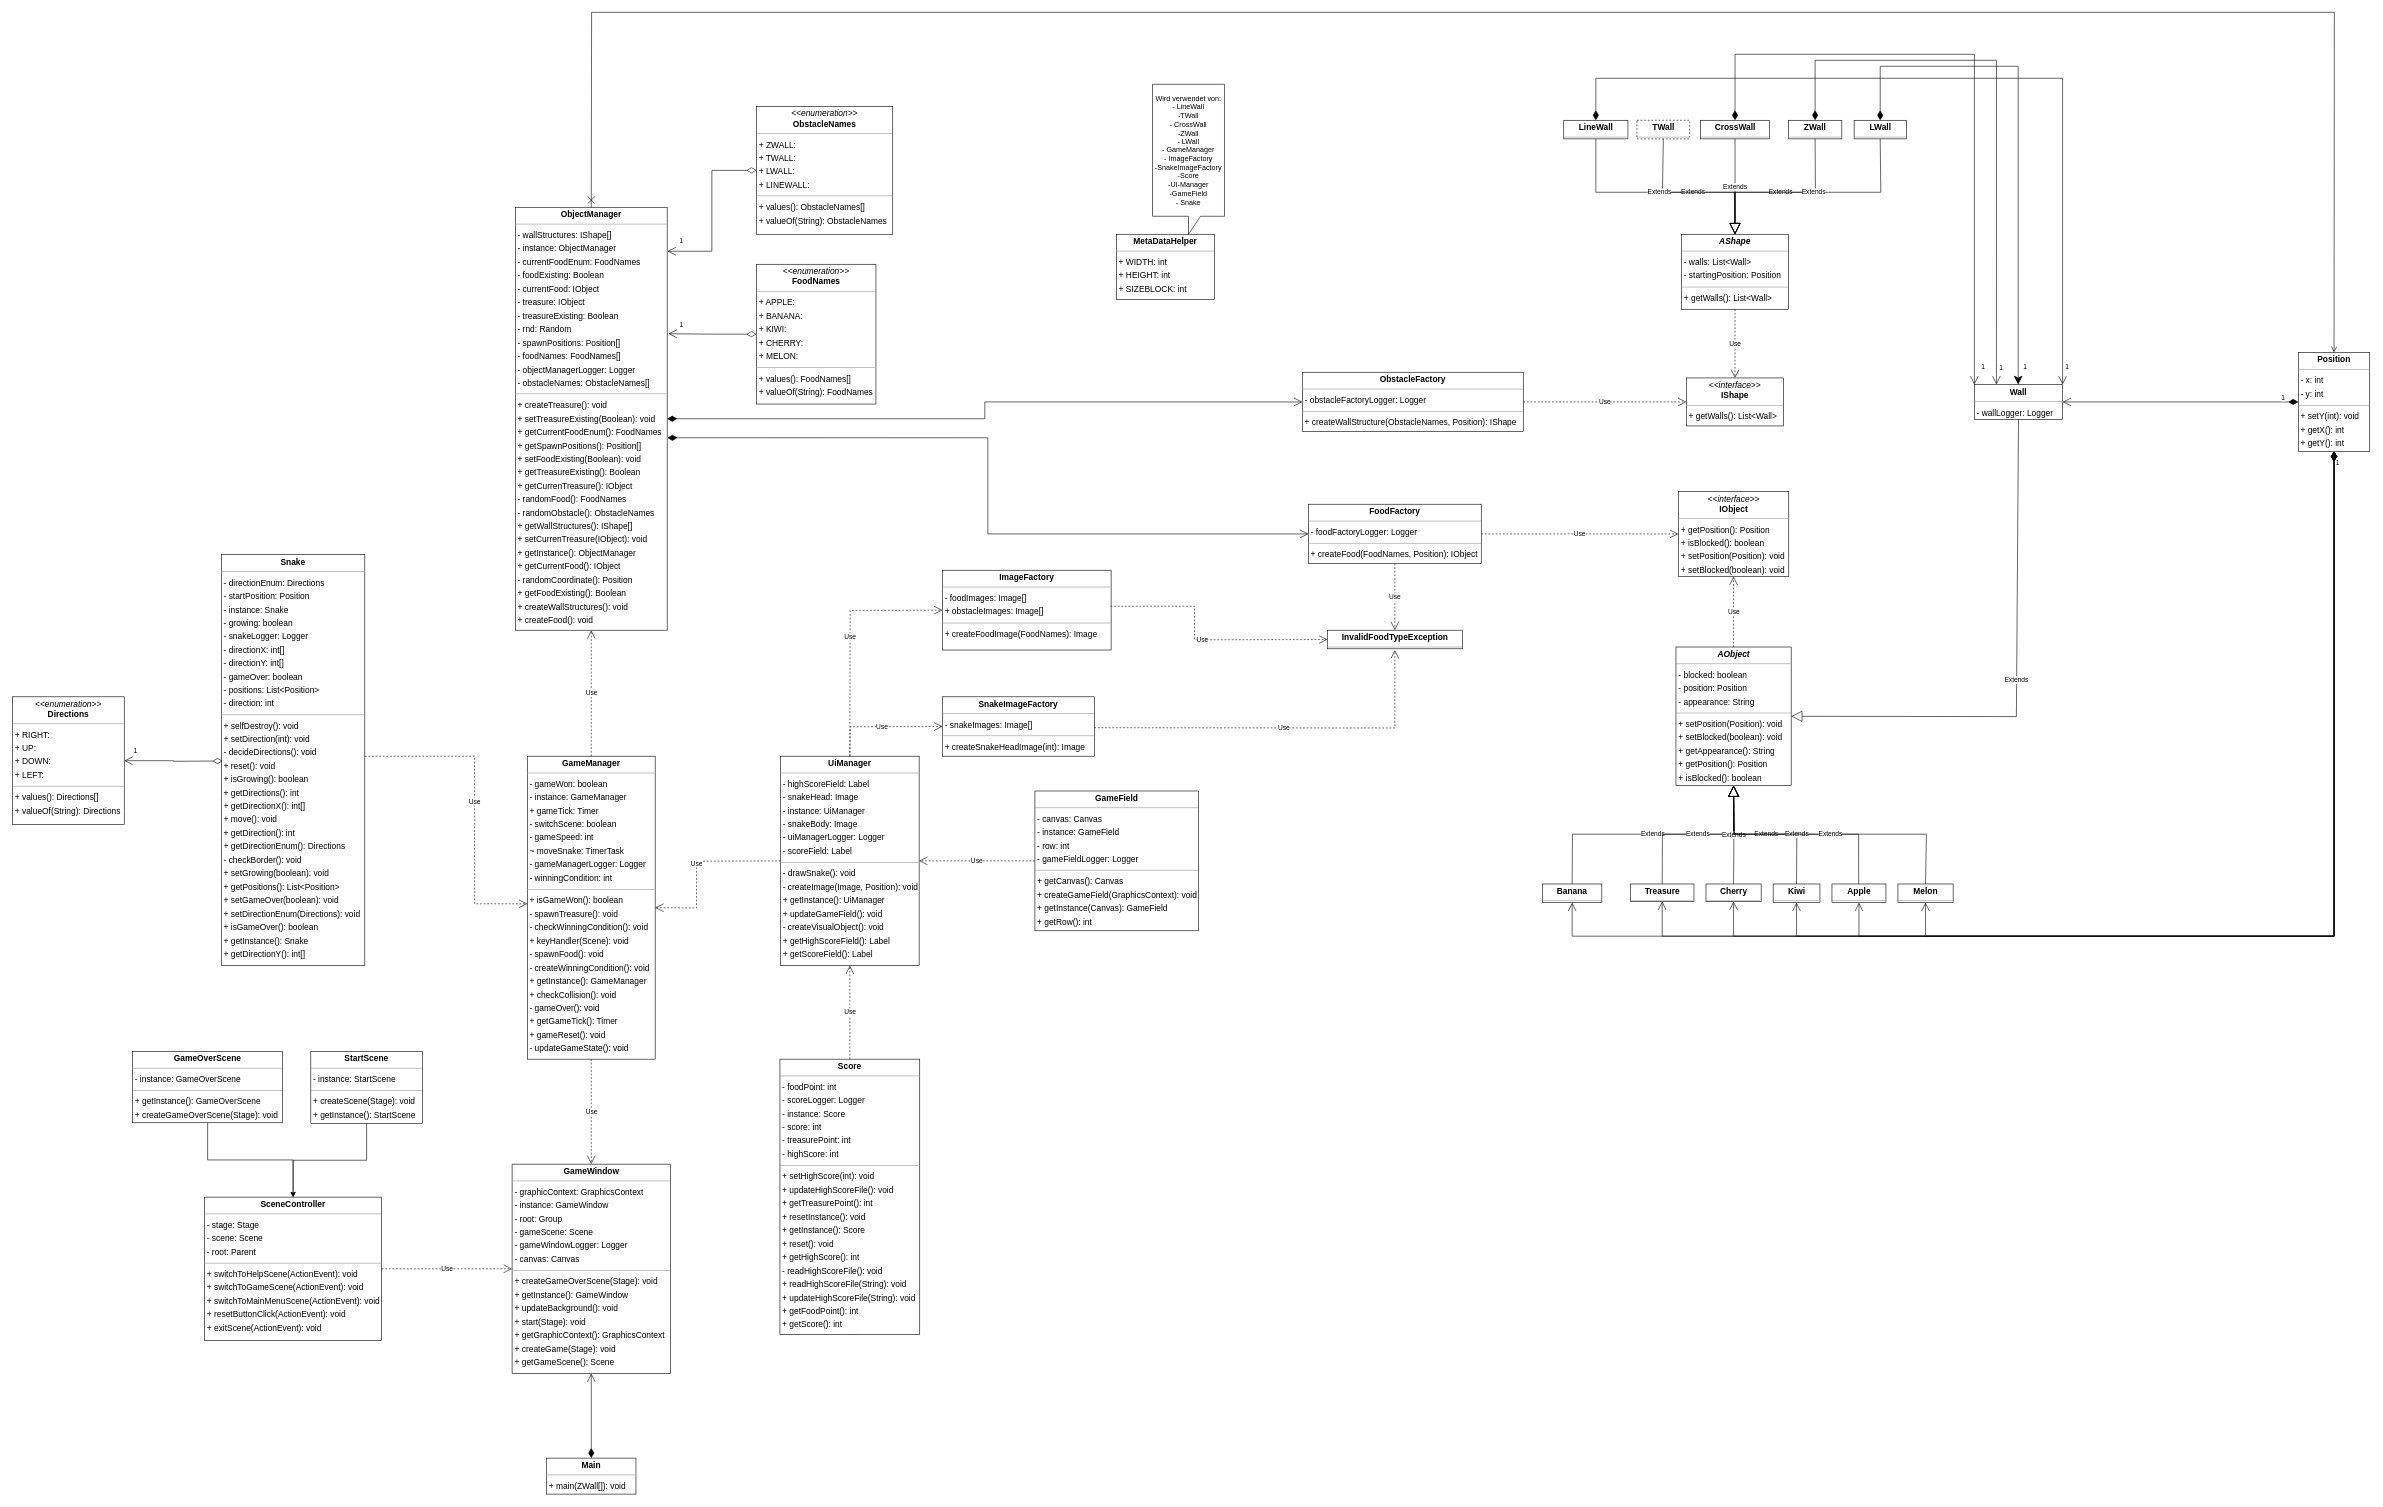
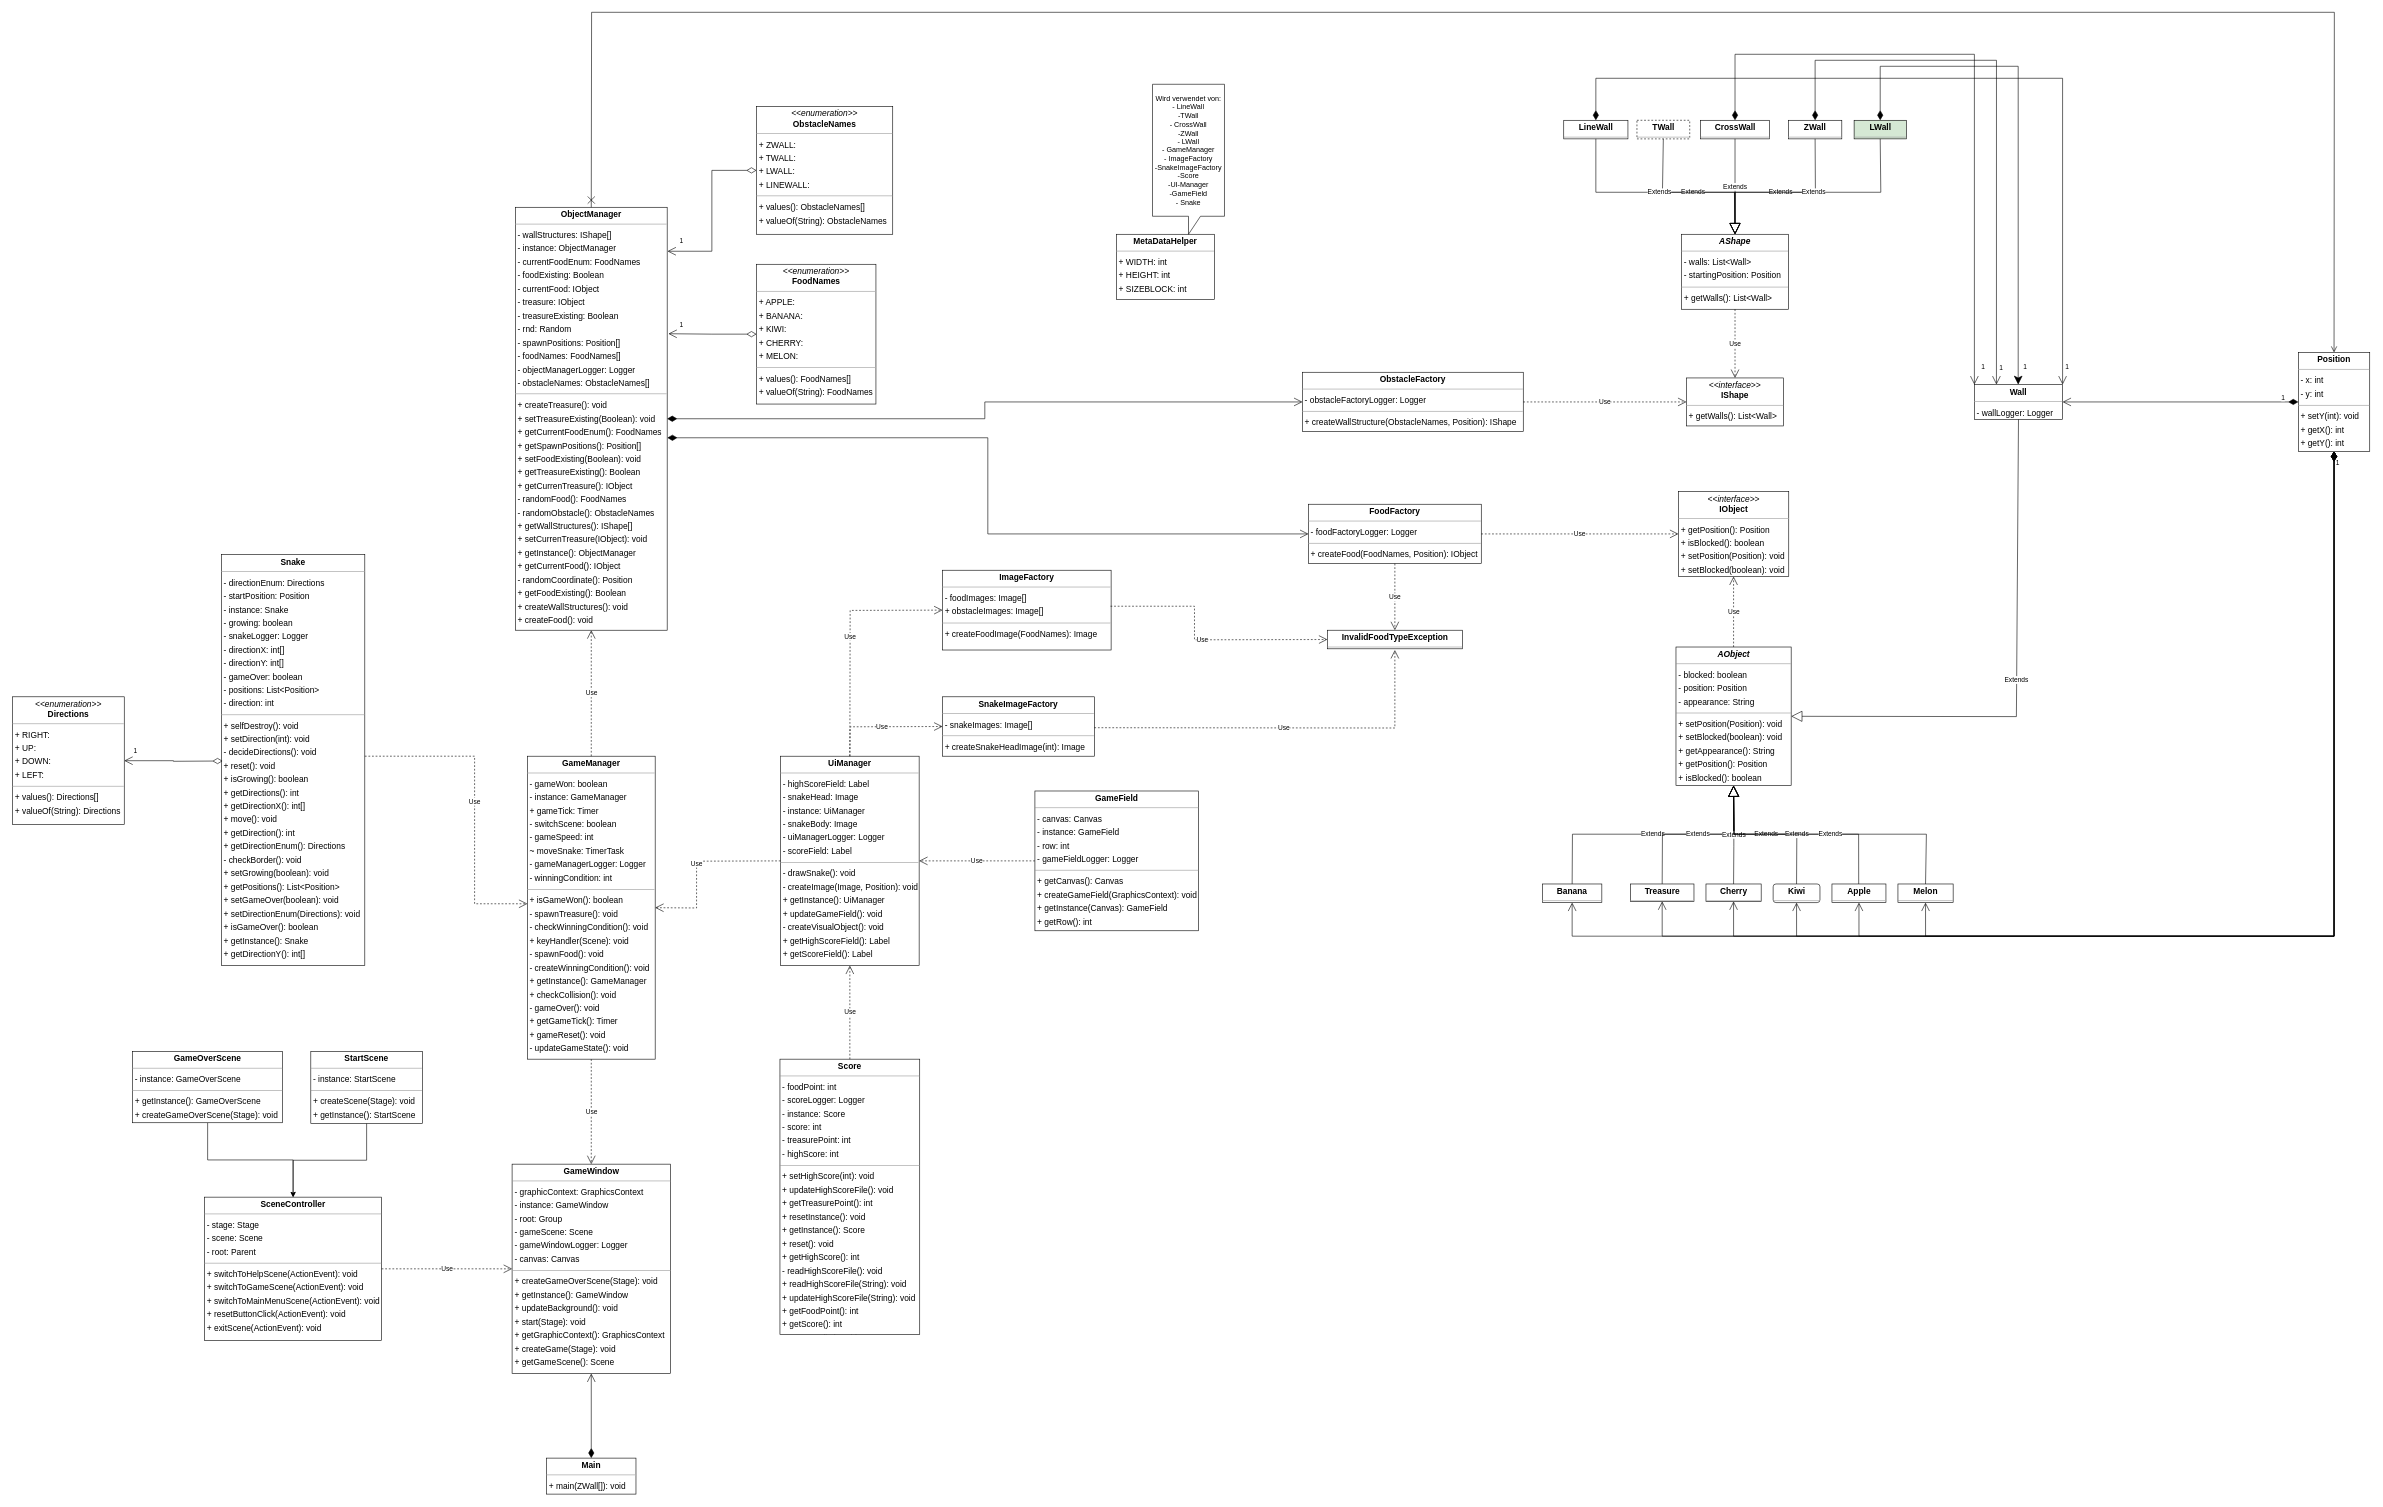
(1880, 130) -> (1880, 130)
(1796, 893) -> (1796, 893)
